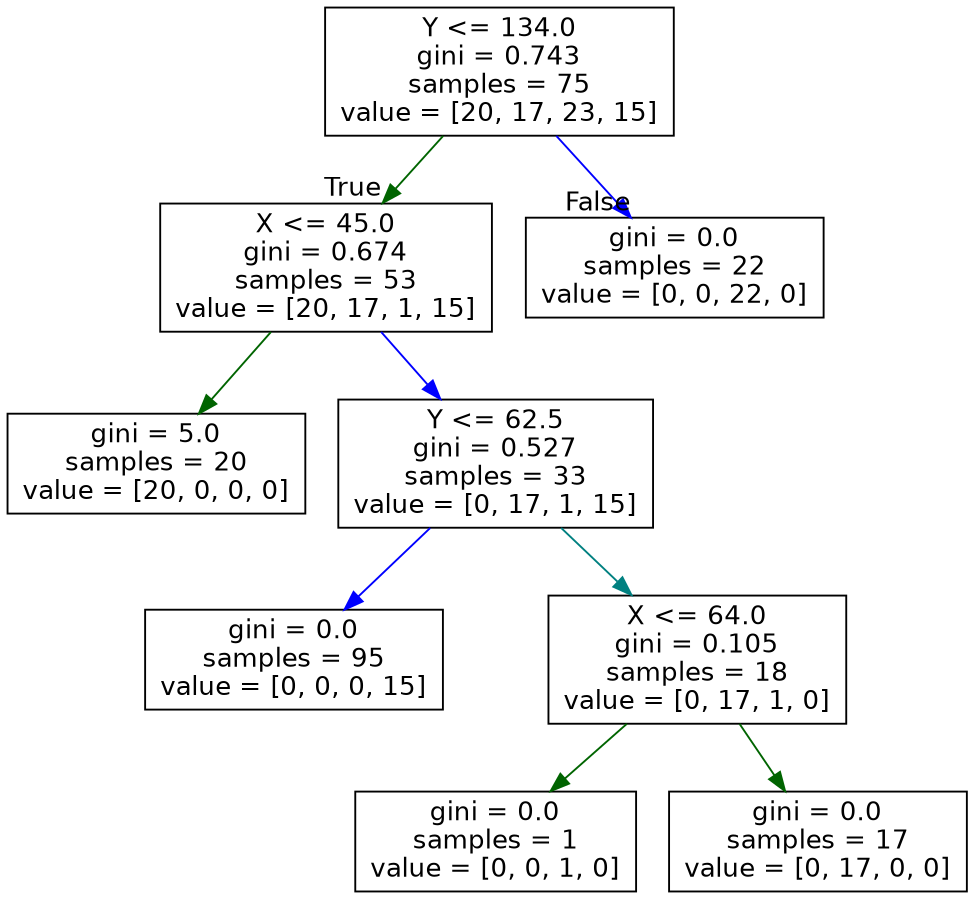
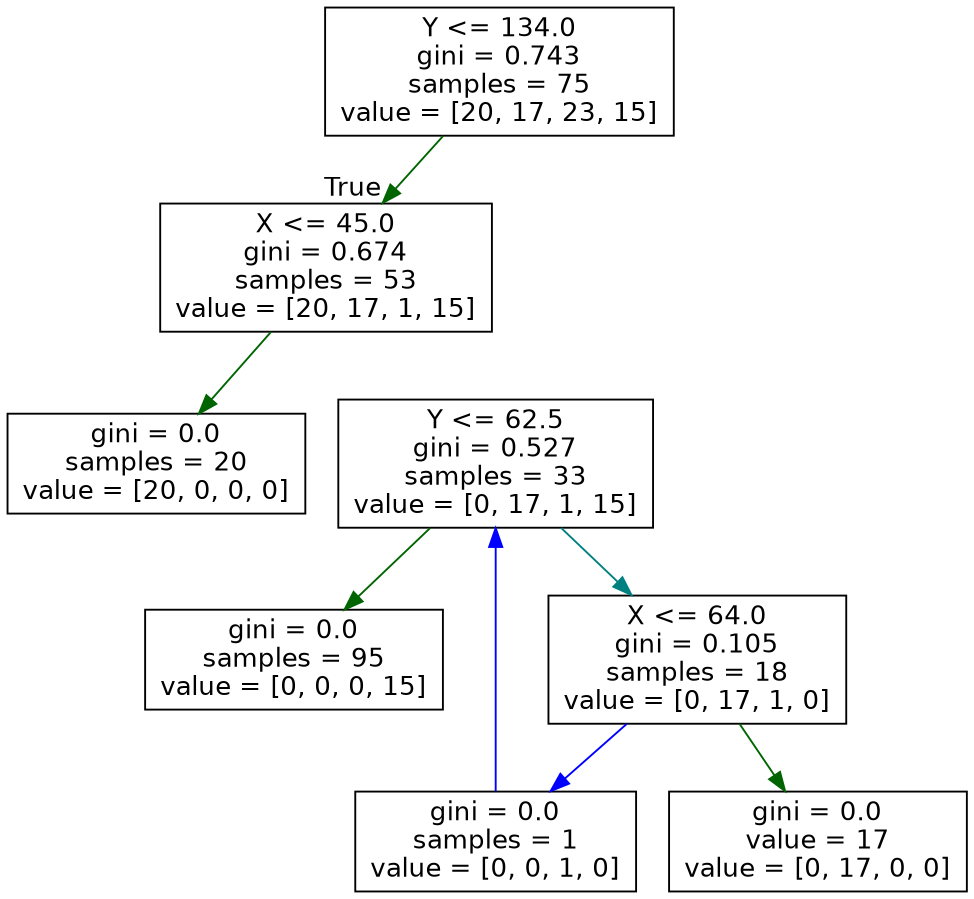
(675, 268) -> none
(404, 358) -> (496, 669)
(156, 464) -> (156, 464)
(394, 562) -> (394, 562)
(596, 751) -> (596, 751)
(818, 842) -> (818, 842)
